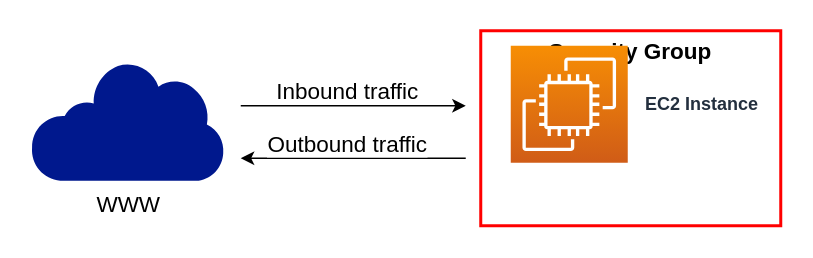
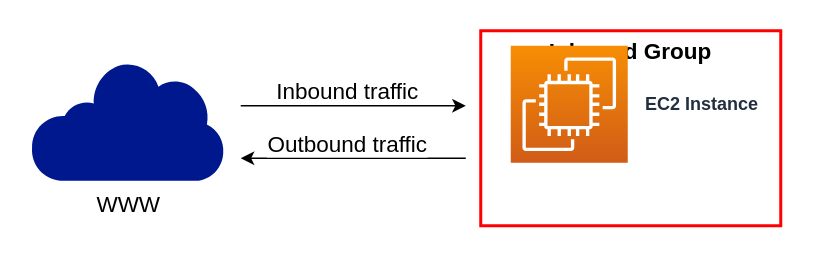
(631, 52) -> (631, 52)
